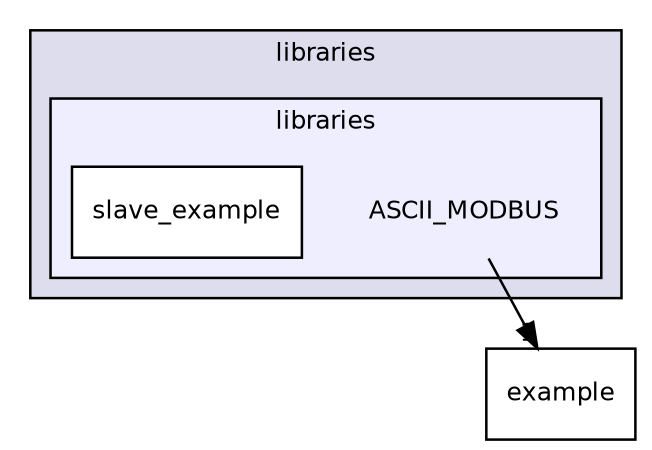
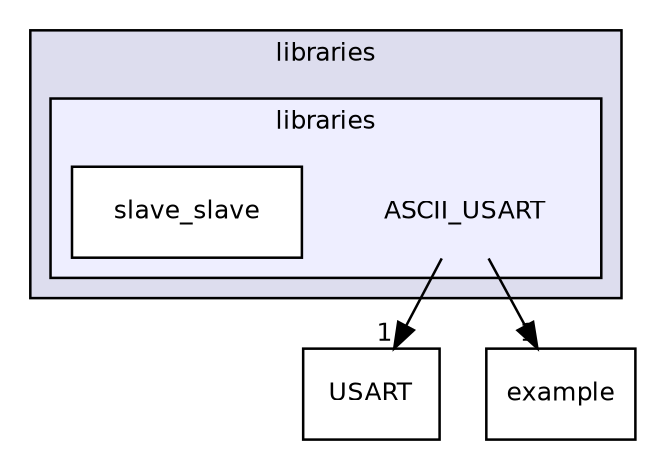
(187, 212) -> (187, 212)
(465, 212) -> (465, 212)
none -> (371, 394)
